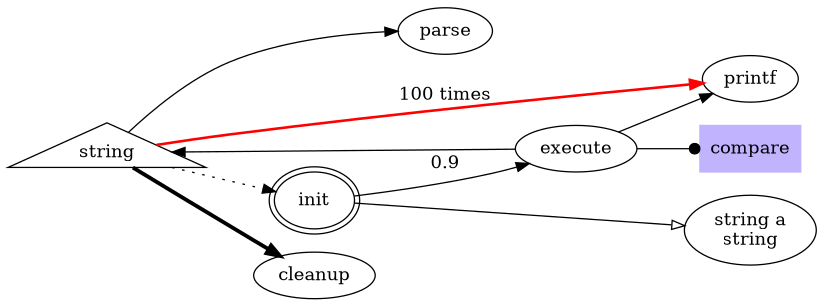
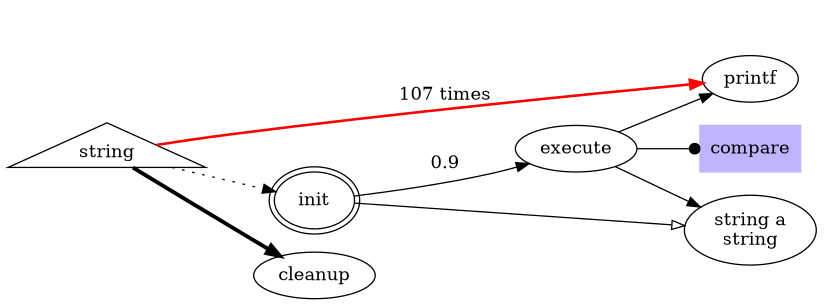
(445, 31) -> none
(445, 95) -> (445, 95)
(350, 151) -> (652, 184)
